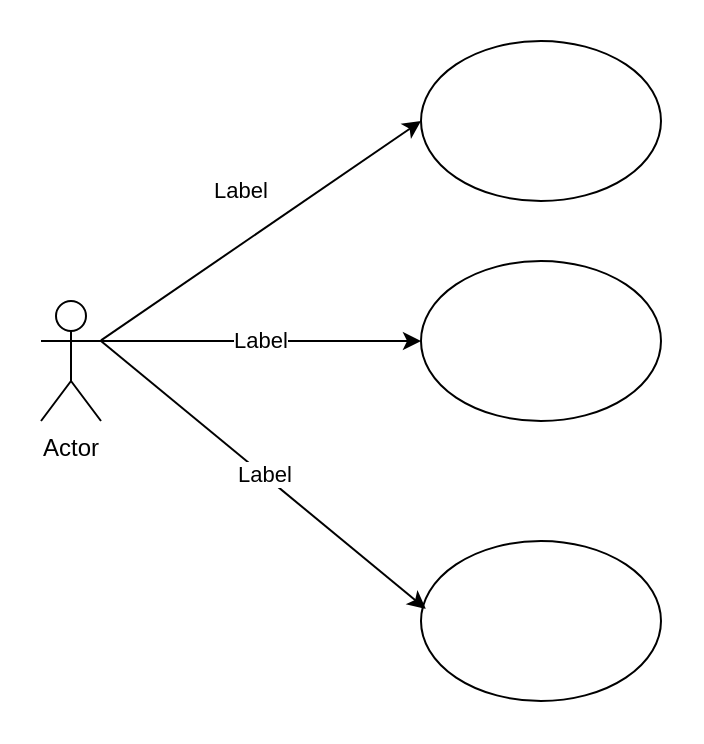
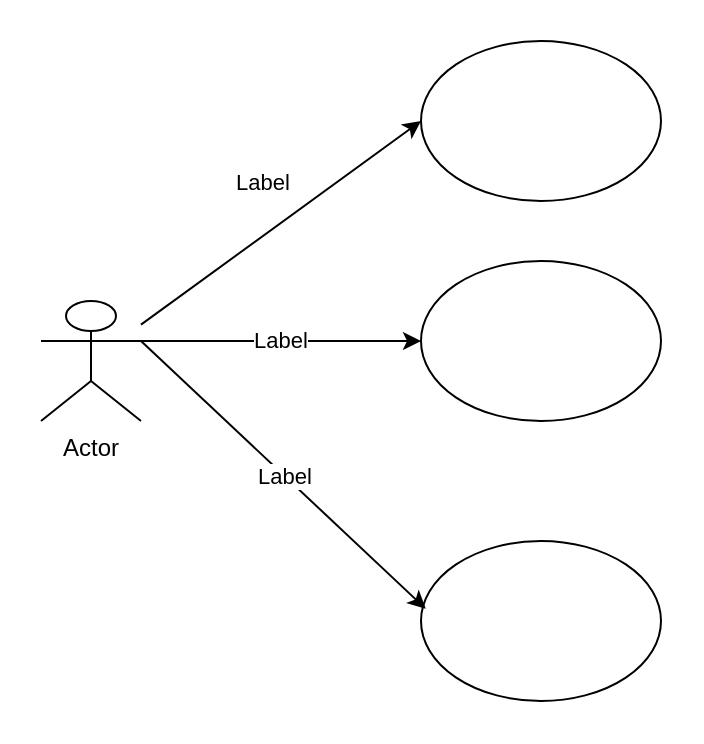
(71, 361) -> (91, 361)
